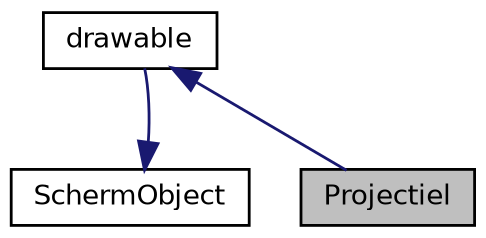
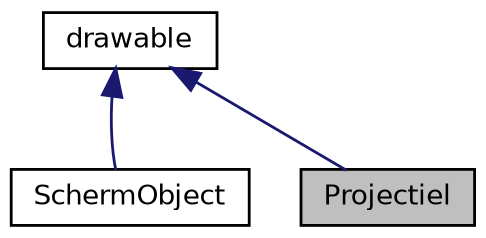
(149, 105) -> (112, 133)
